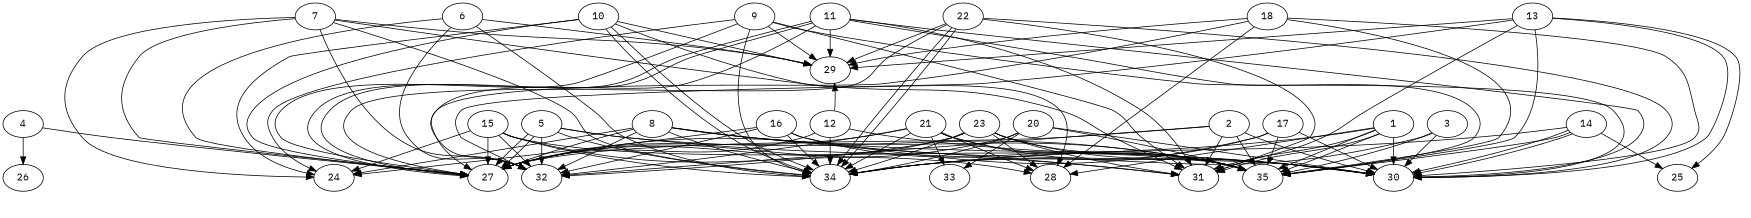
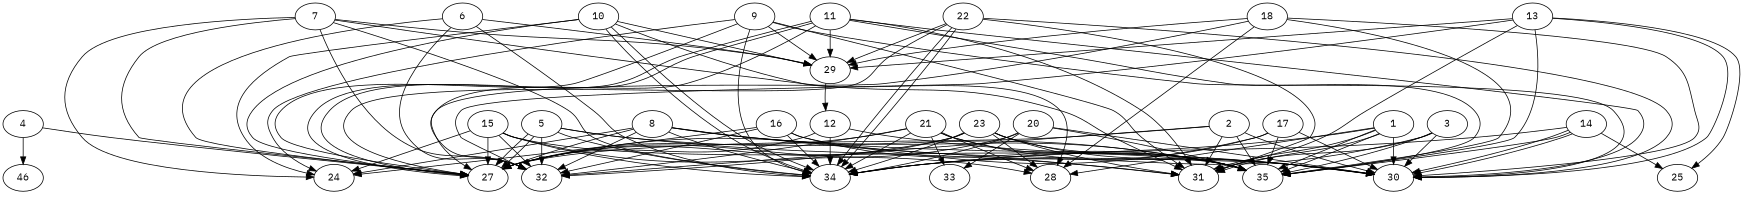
(835, 101) -> (825, 93)
none -> (1328, 153)
(23, 178) -> (23, 178)
